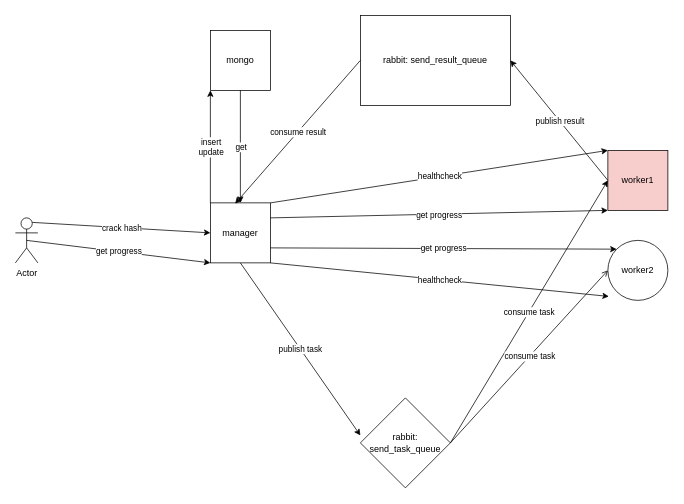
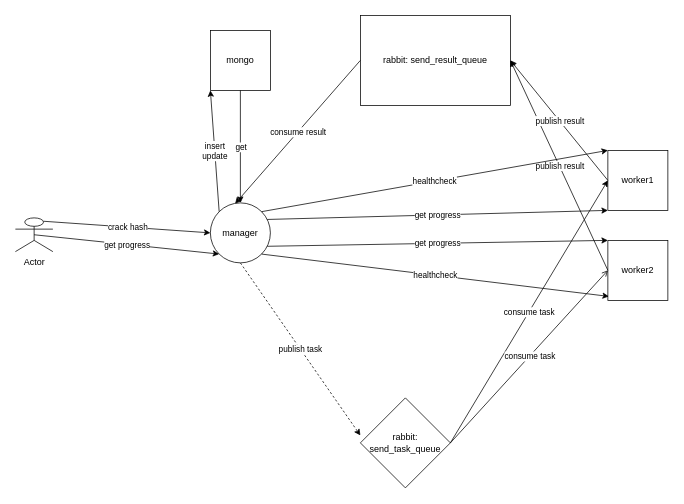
(638, 180) -> (638, 180)
none -> (574, 198)
(240, 233) -> (240, 233)
(27, 240) -> (34, 235)
(638, 270) -> (638, 270)
(269, 304) -> (269, 304)
